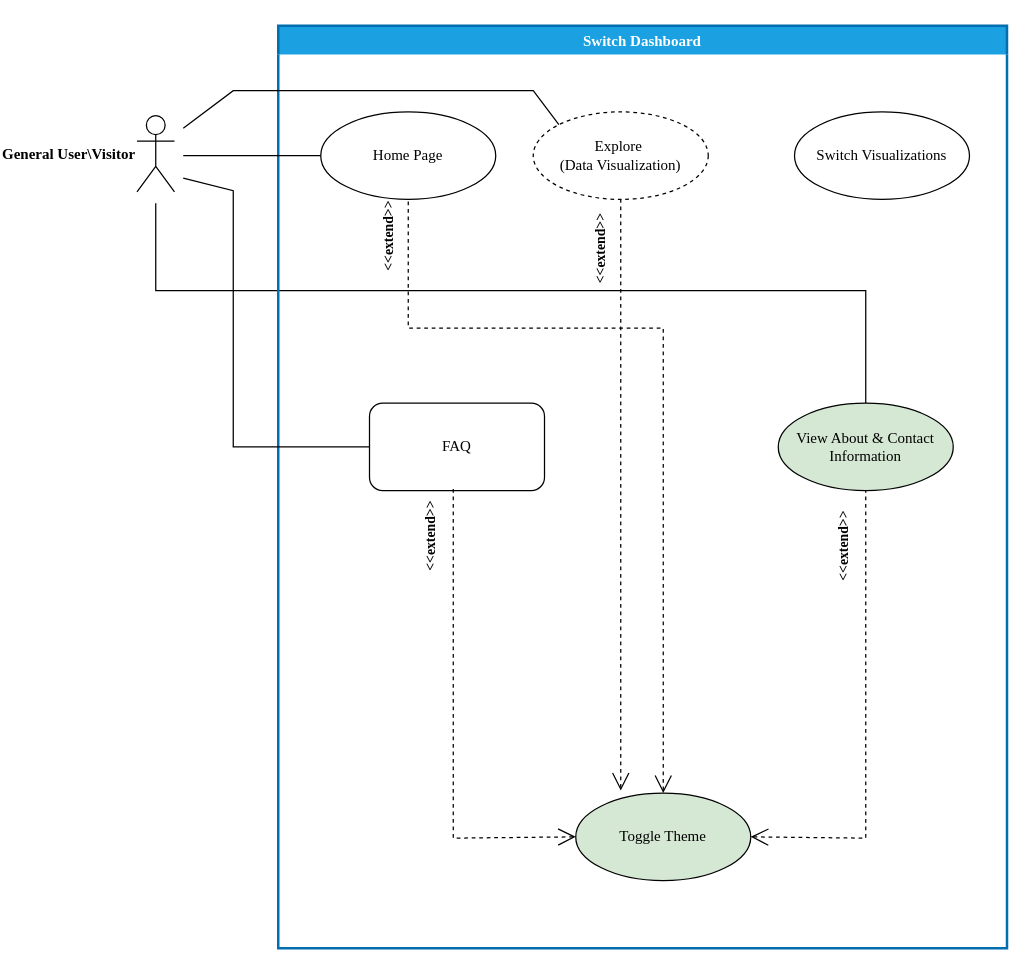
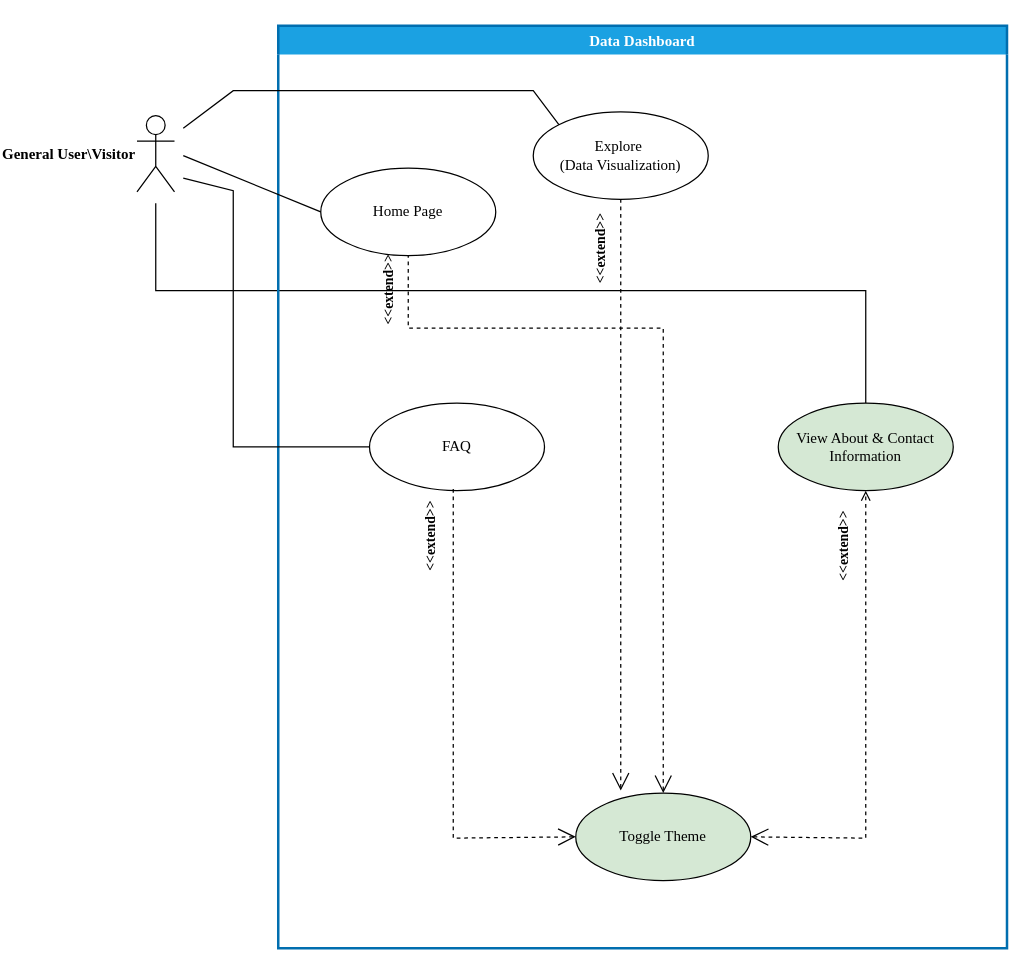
(642, 41) -> (642, 41)
(408, 156) -> (408, 212)
(621, 156) -> (621, 156)
(882, 156) -> none
(457, 447) -> (457, 447)
(866, 496) -> (866, 497)
